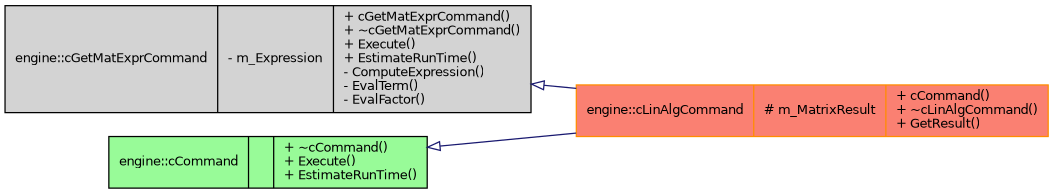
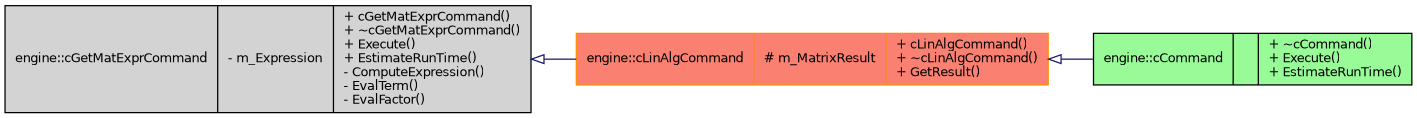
(943, 96) -> (962, 45)
(508, 140) -> (1077, 59)
